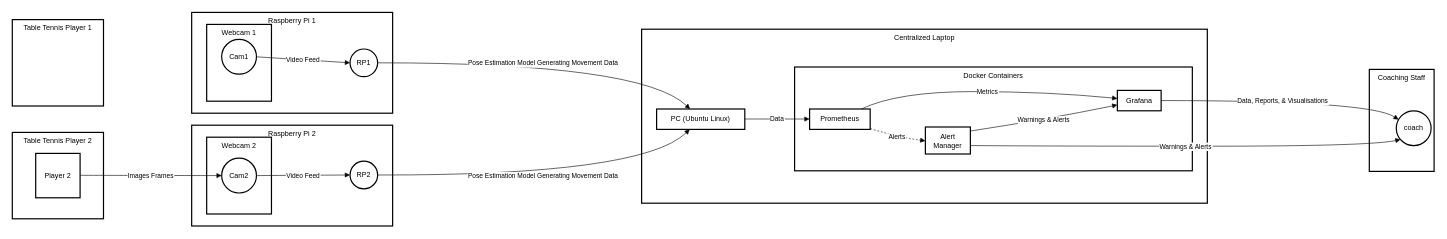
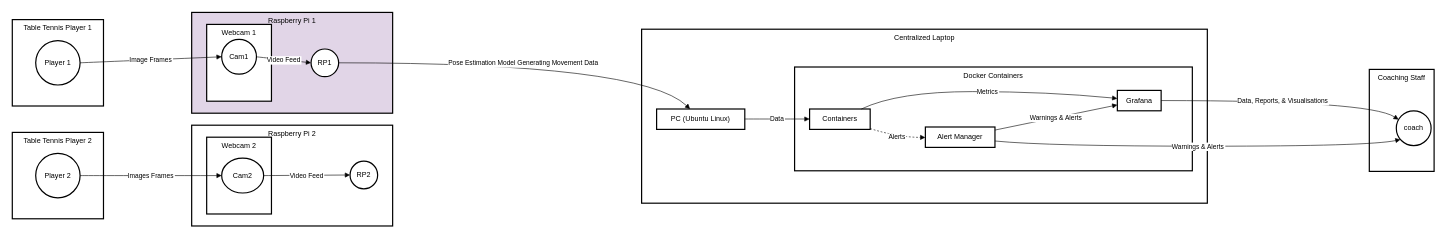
none -> (158, 59)
none -> (58, 63)
(292, 63) -> (292, 63)
(364, 63) -> (325, 63)
(840, 119) -> (840, 119)
(948, 140) -> (960, 137)
(579, 166) -> none
(58, 176) -> (58, 176)
(239, 176) -> (243, 176)
